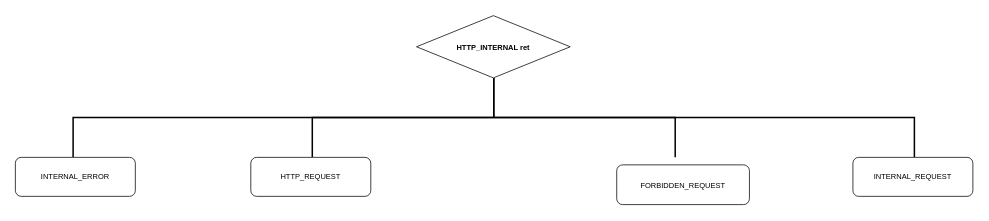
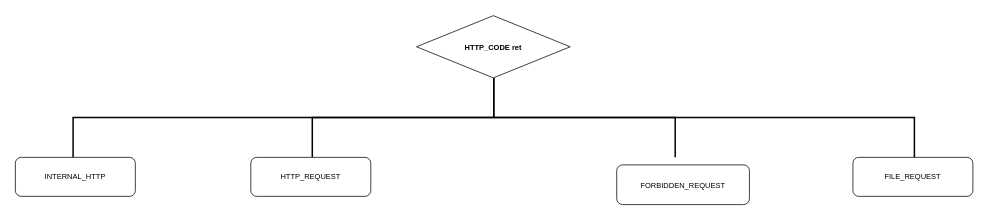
(494, 47) -> (494, 47)
(75, 177) -> (75, 177)
(913, 177) -> (913, 177)
